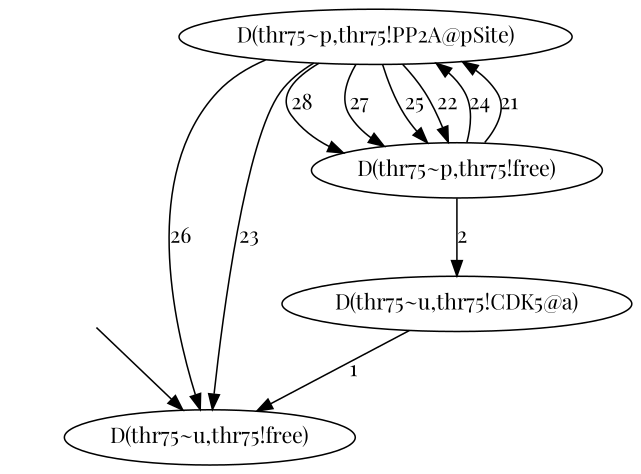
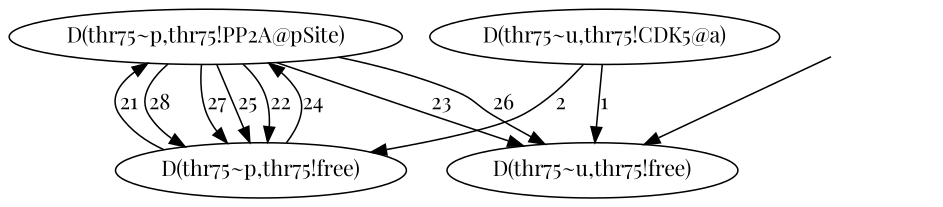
(457, 229) -> (520, 116)
